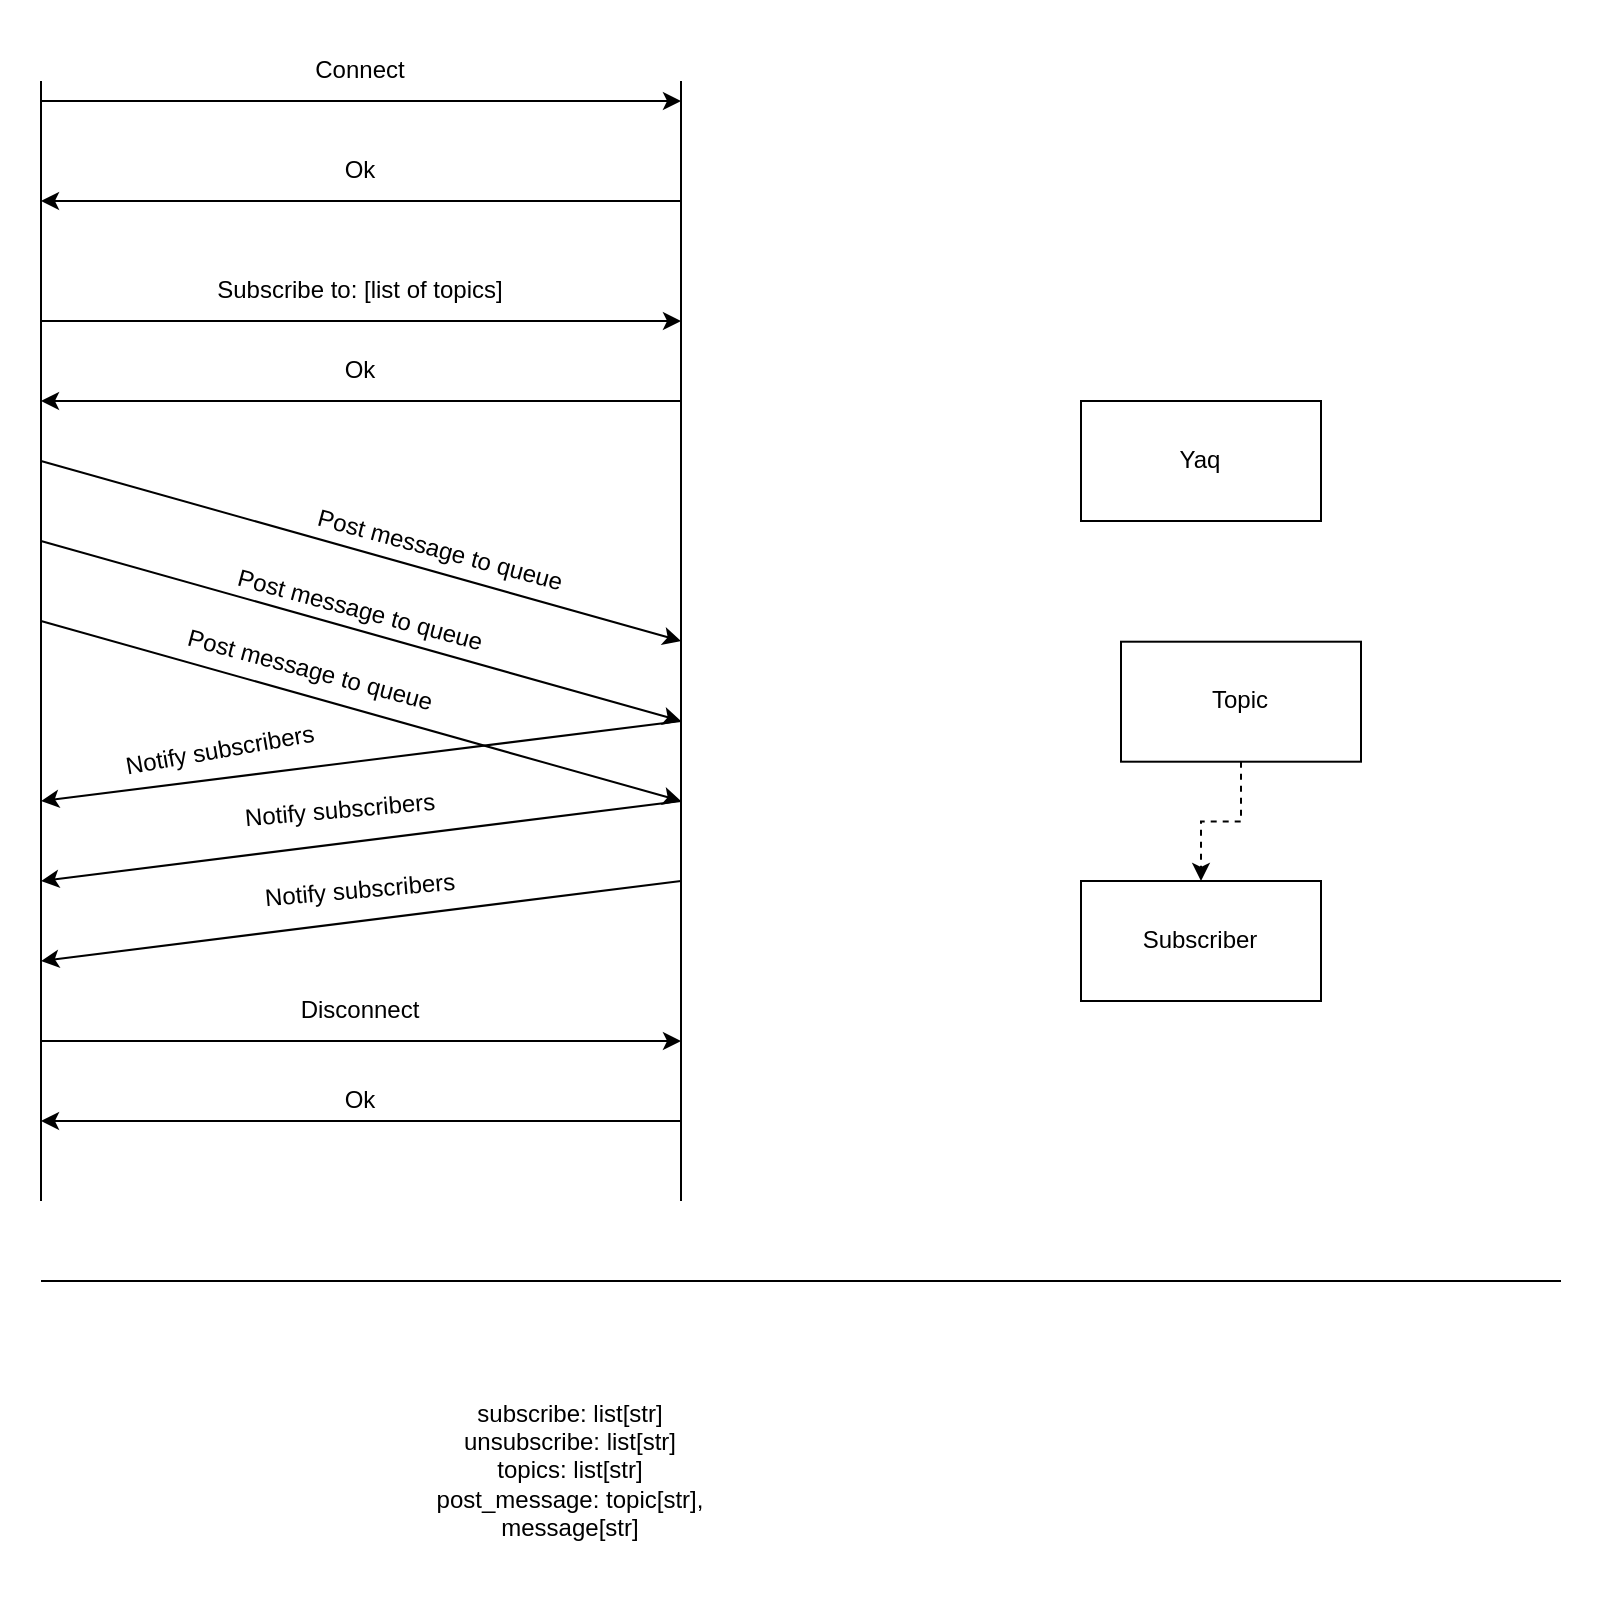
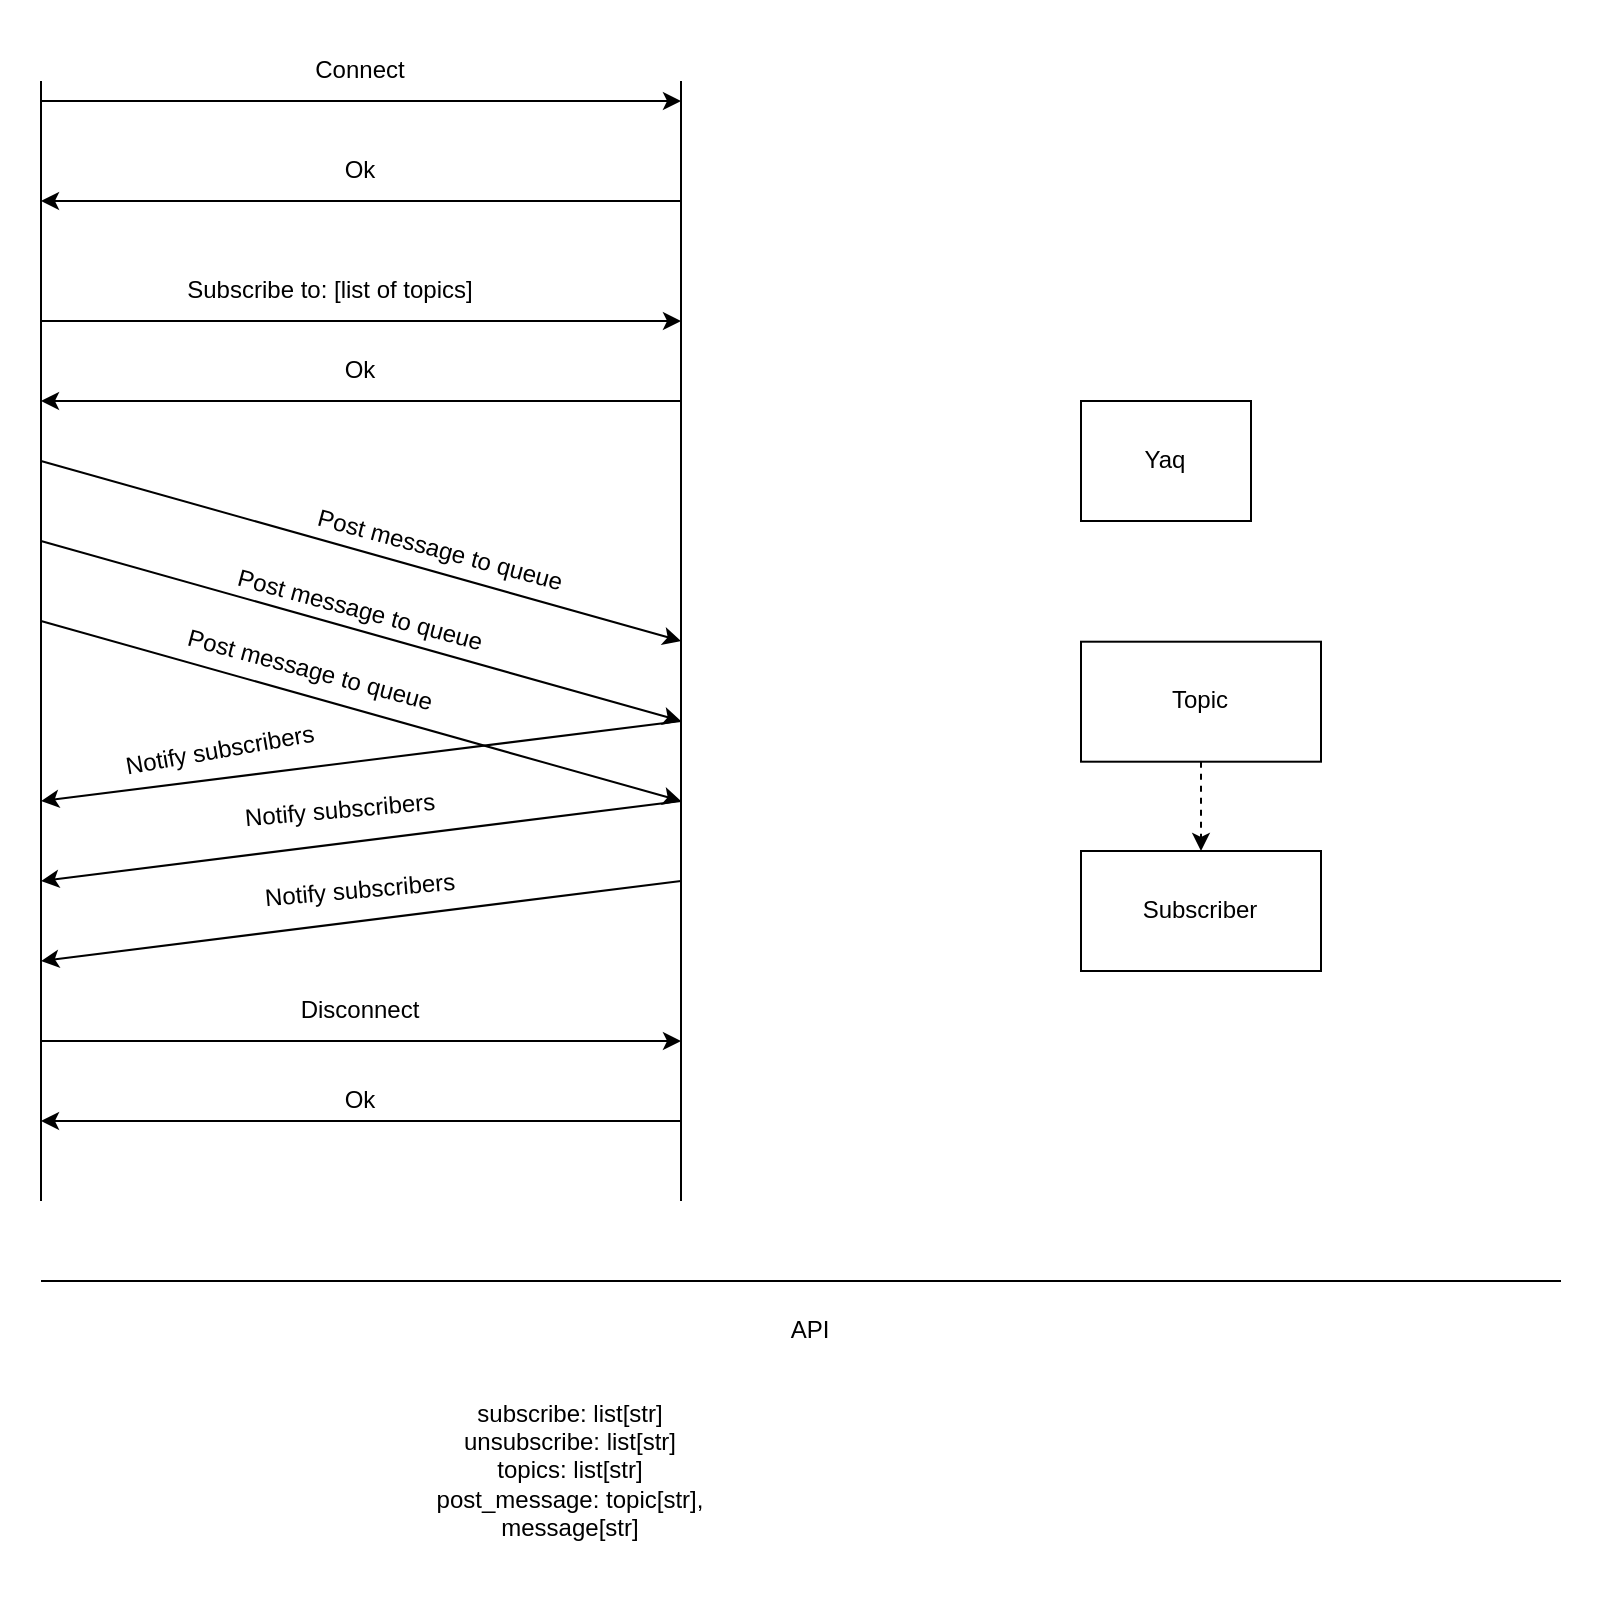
(361, 291) -> (331, 291)
(1201, 461) -> (1166, 461)
(1241, 702) -> (1201, 702)
(1201, 941) -> (1201, 911)
none -> (811, 1331)
